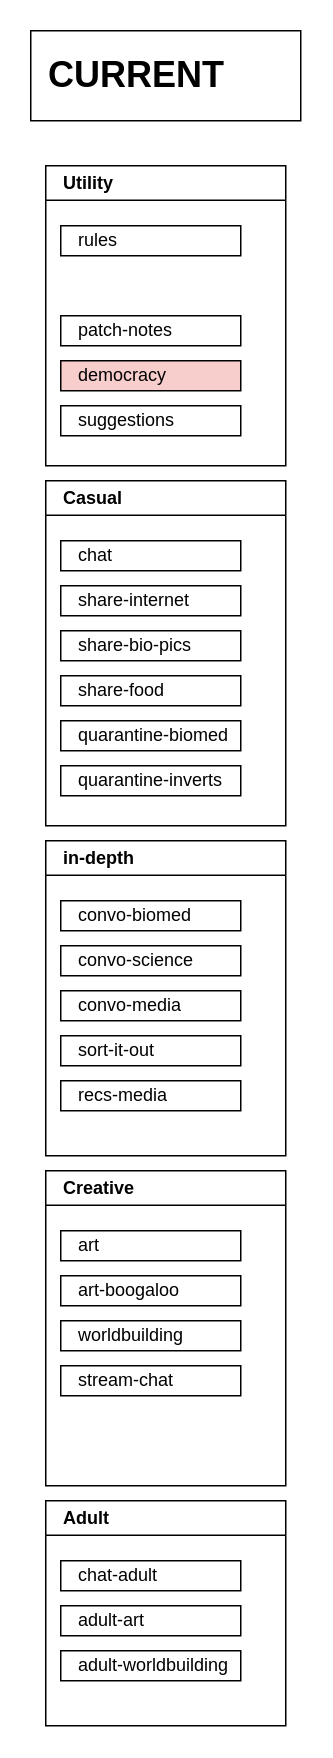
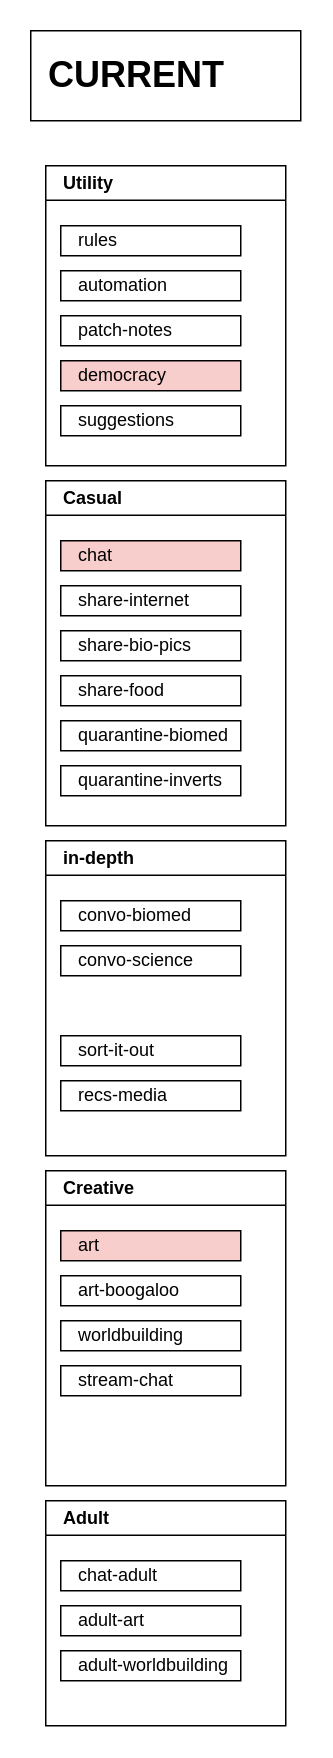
none -> (151, 286)
(151, 556) -> (151, 556)
(151, 1006) -> none
(151, 1246) -> (151, 1246)
